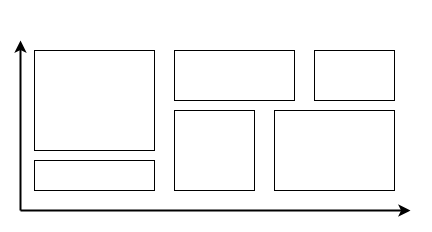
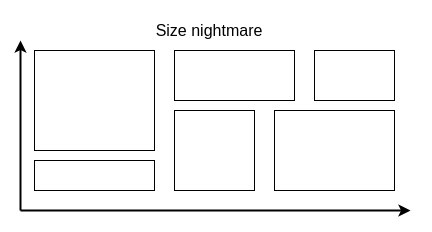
none -> (210, 31)
